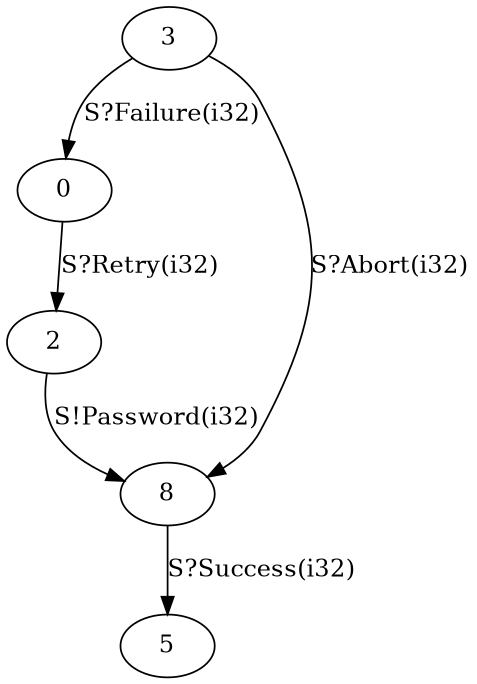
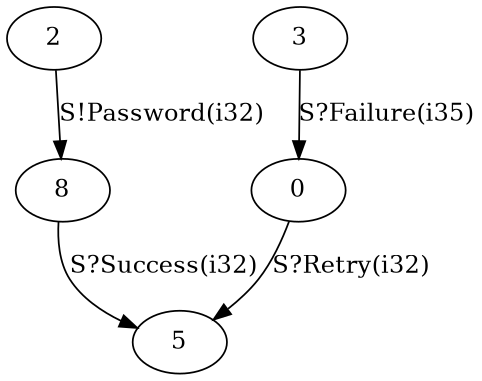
(172, 114) -> (387, 114)
(60, 257) -> (265, 270)
(311, 258) -> none
